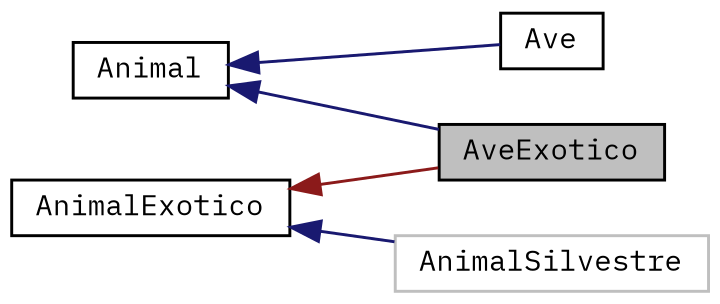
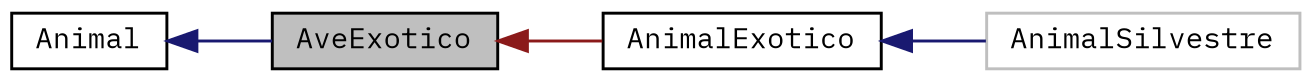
(552, 41) -> none
(379, 176) -> (565, 41)
